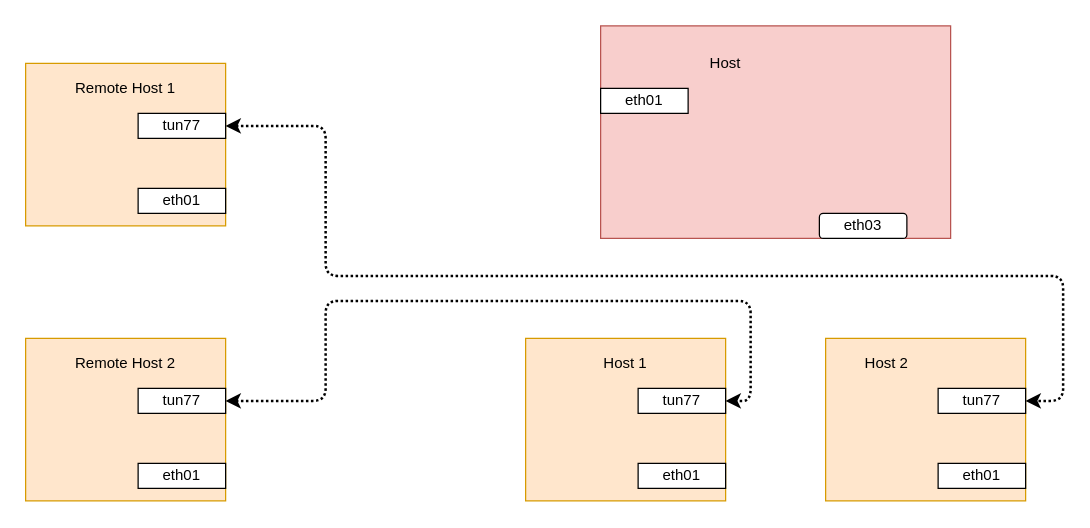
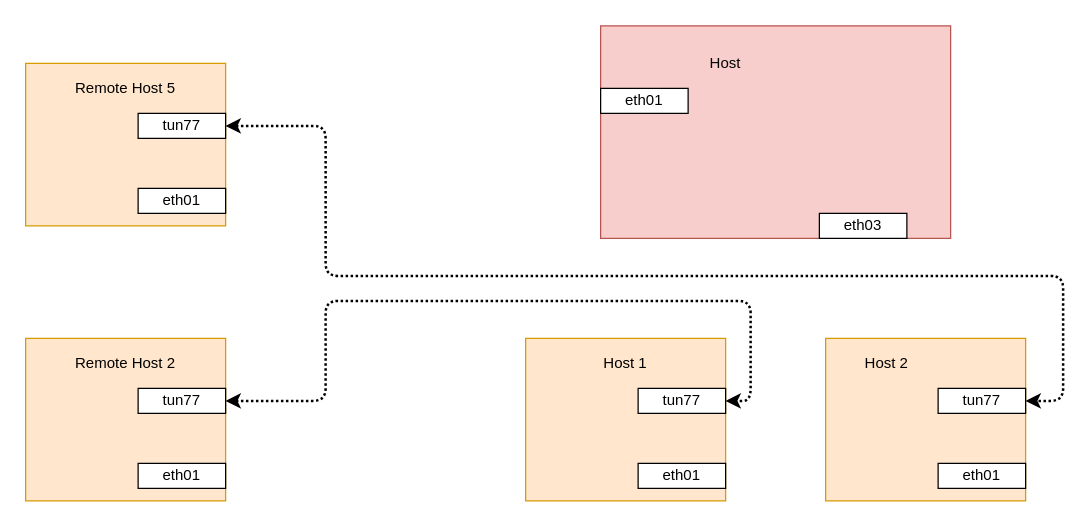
(126, 88) -> (126, 88)
(863, 226) -> (863, 226)
